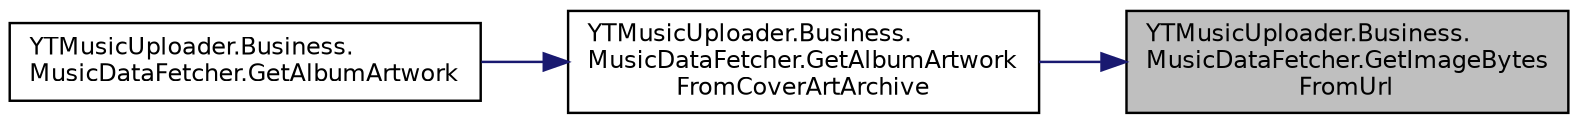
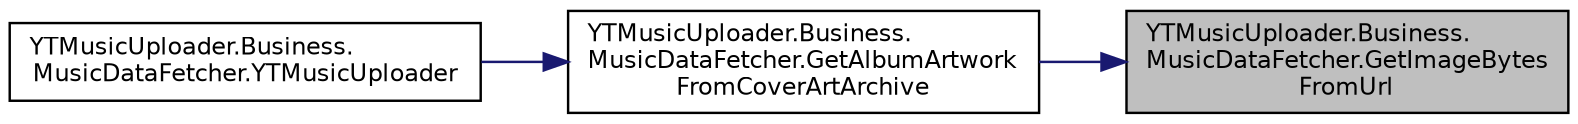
(245, 62) -> (245, 62)
